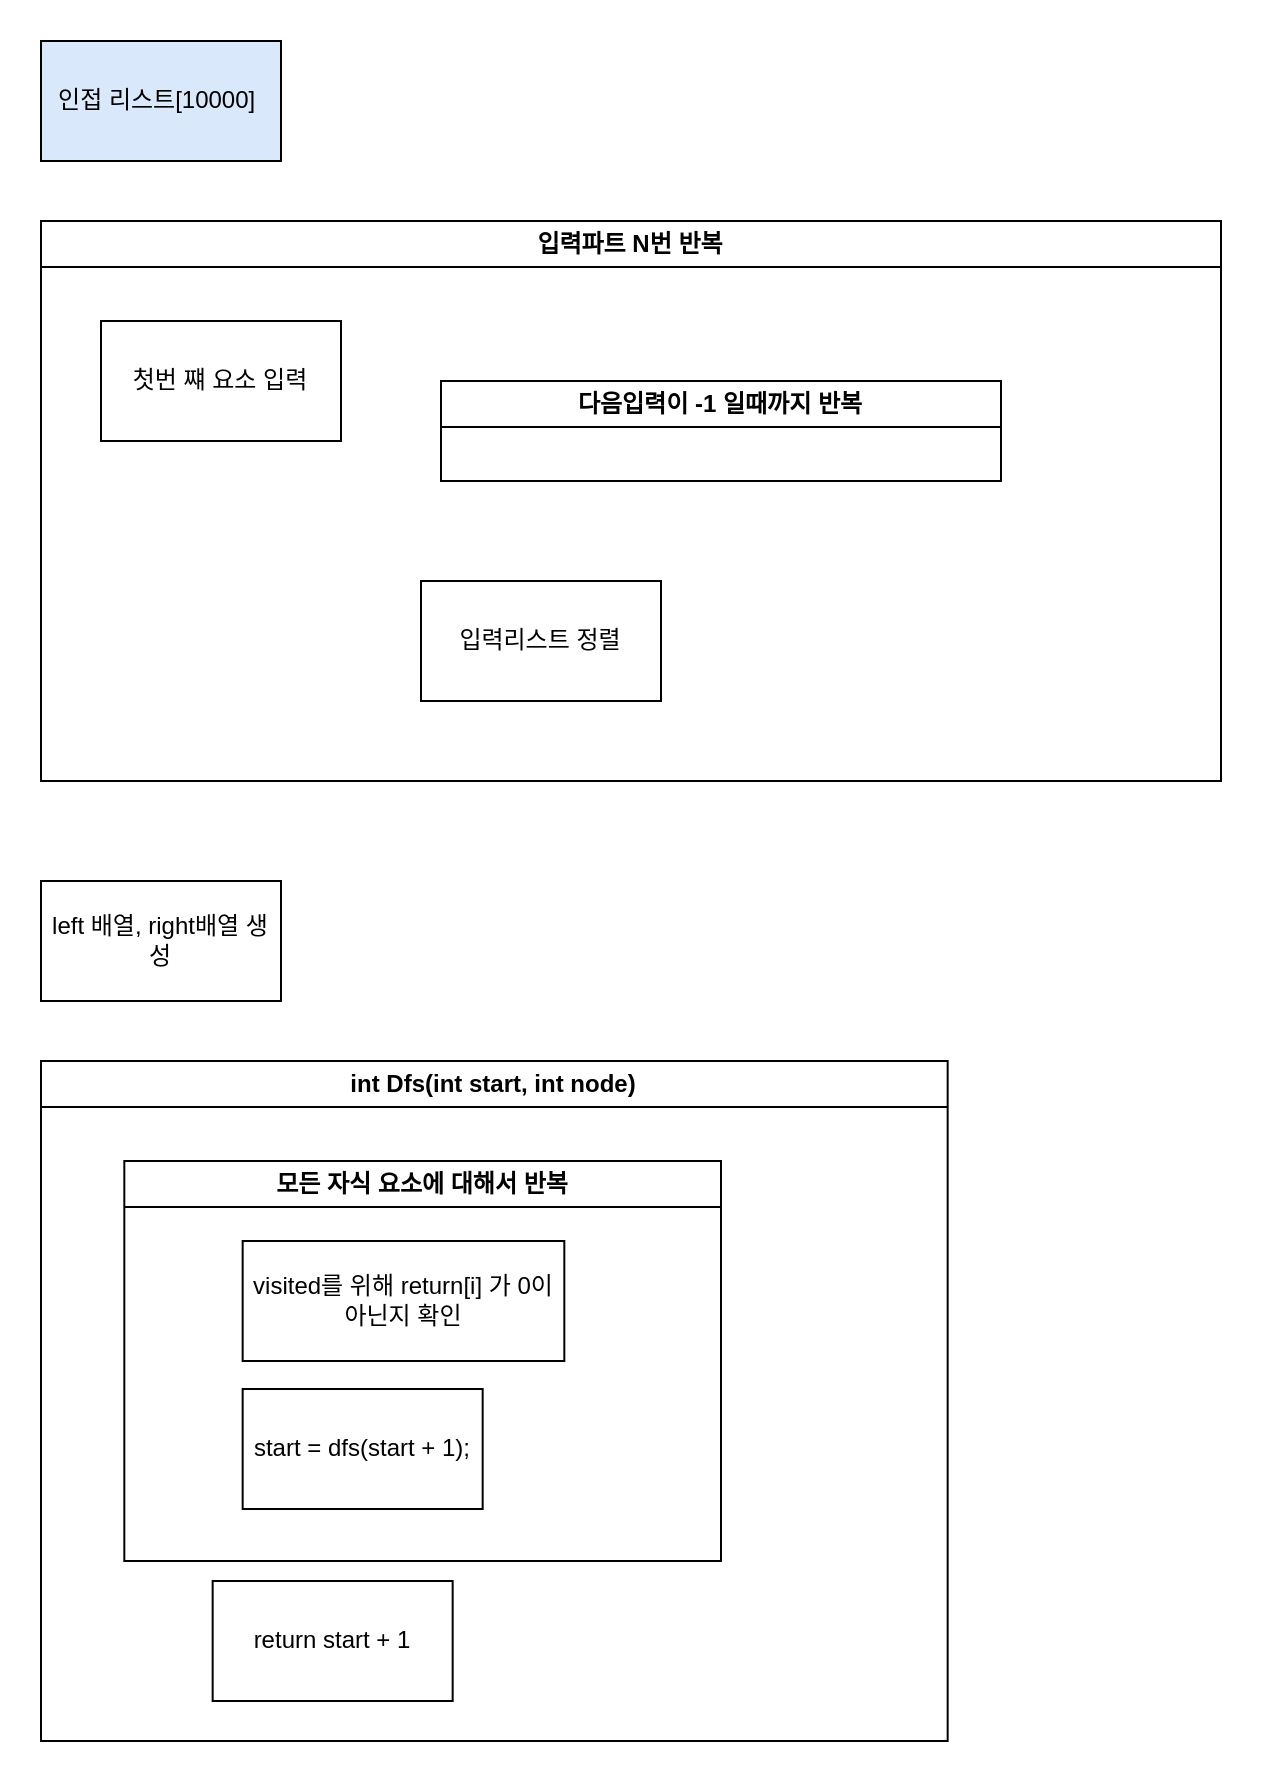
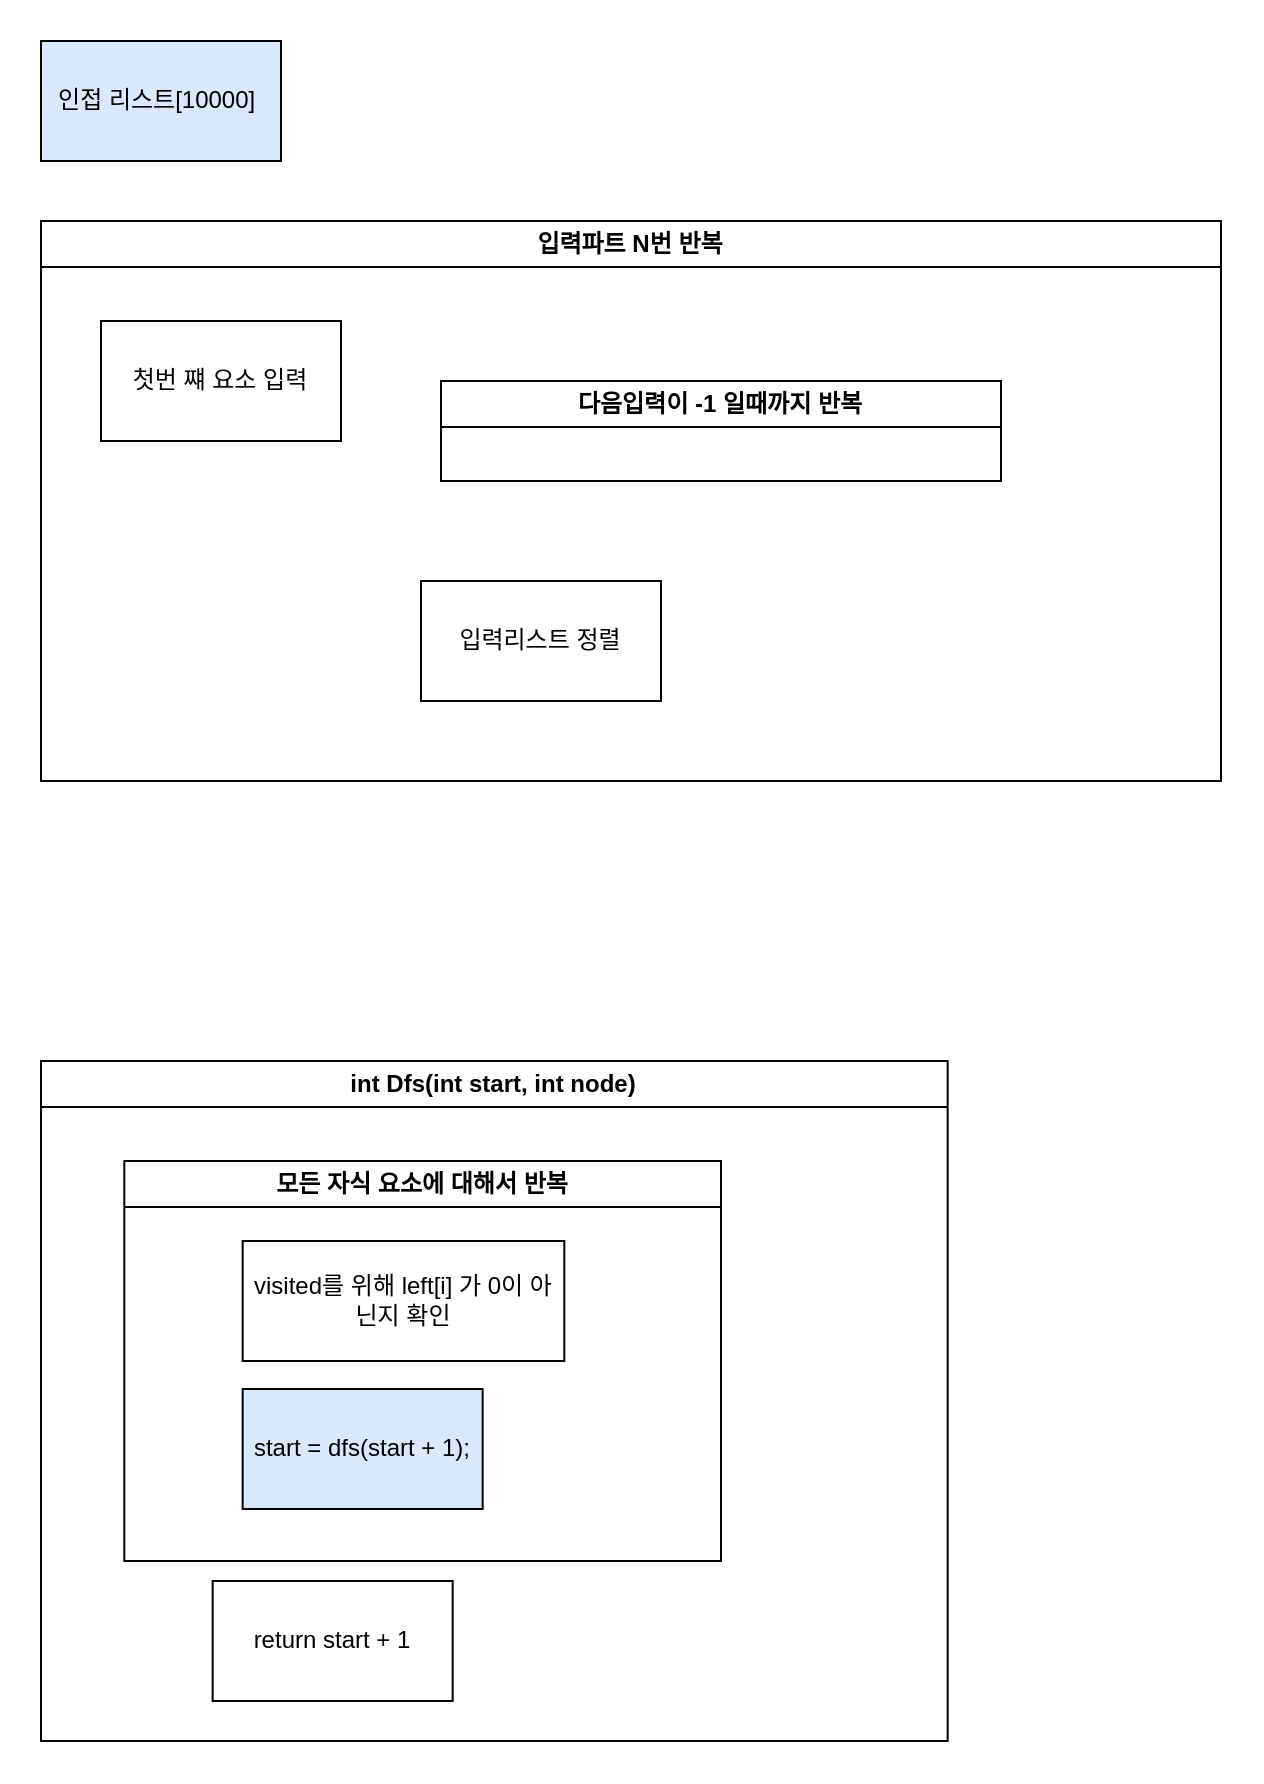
(161, 941) -> none
(404, 1301) -> (404, 1301)
(363, 1449) -> (363, 1449)
